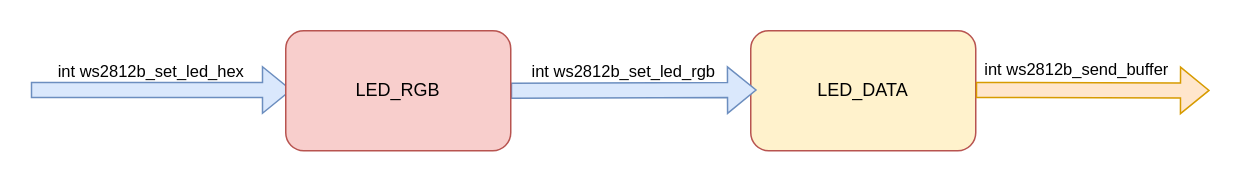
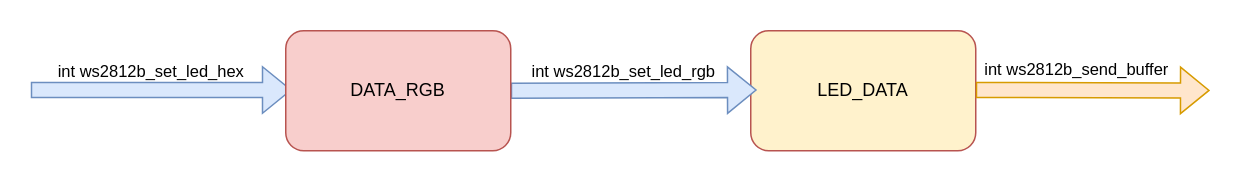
(398, 91) -> (398, 91)
